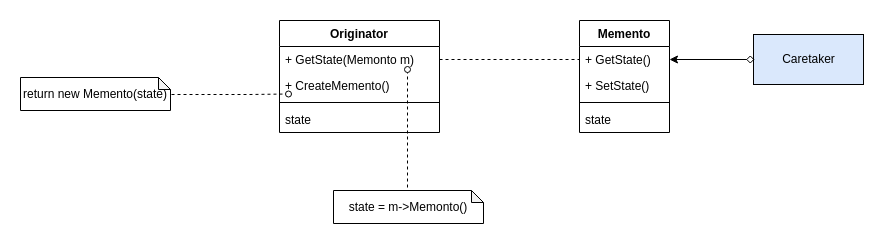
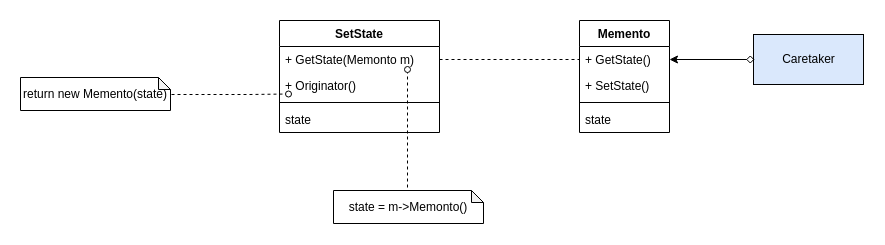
(359, 34) -> (359, 34)
(341, 86) -> (327, 86)
